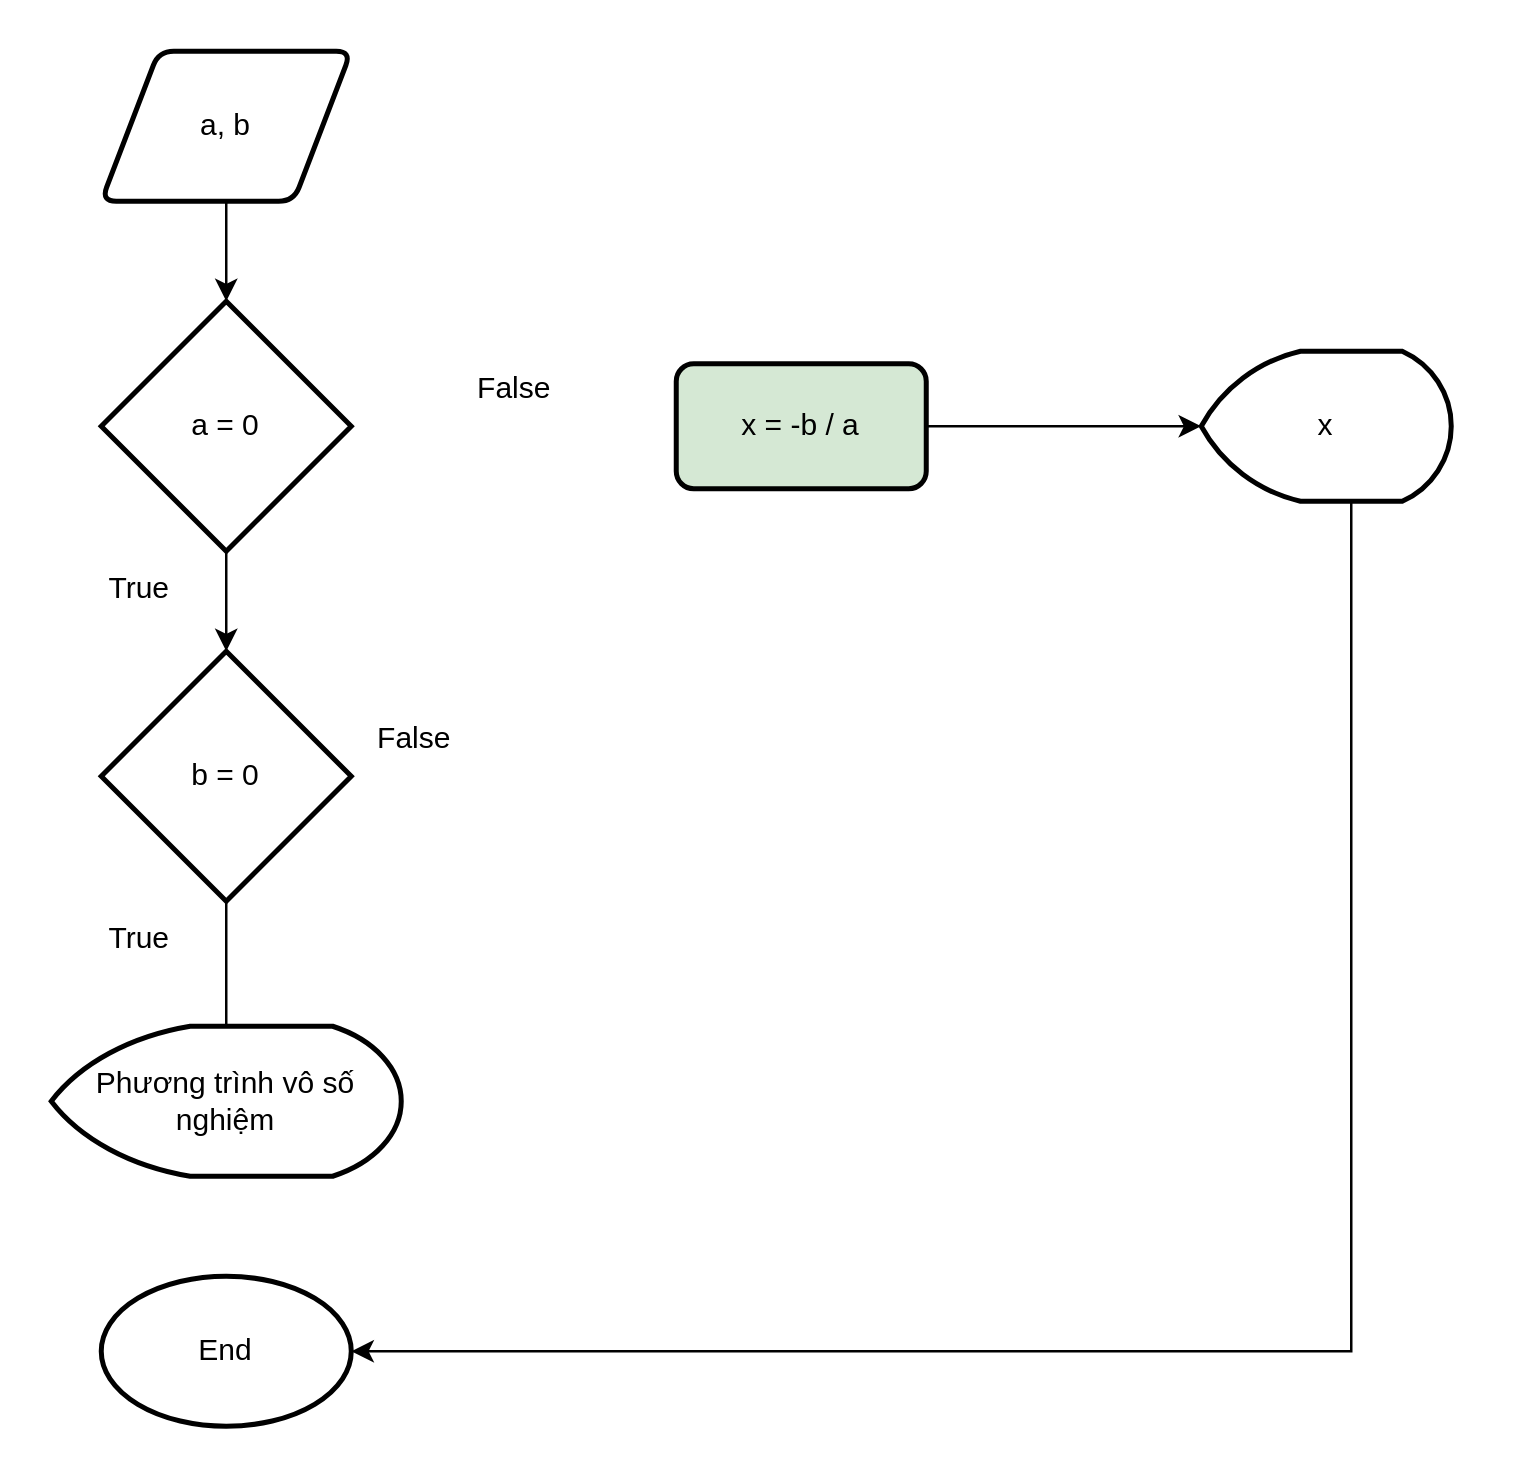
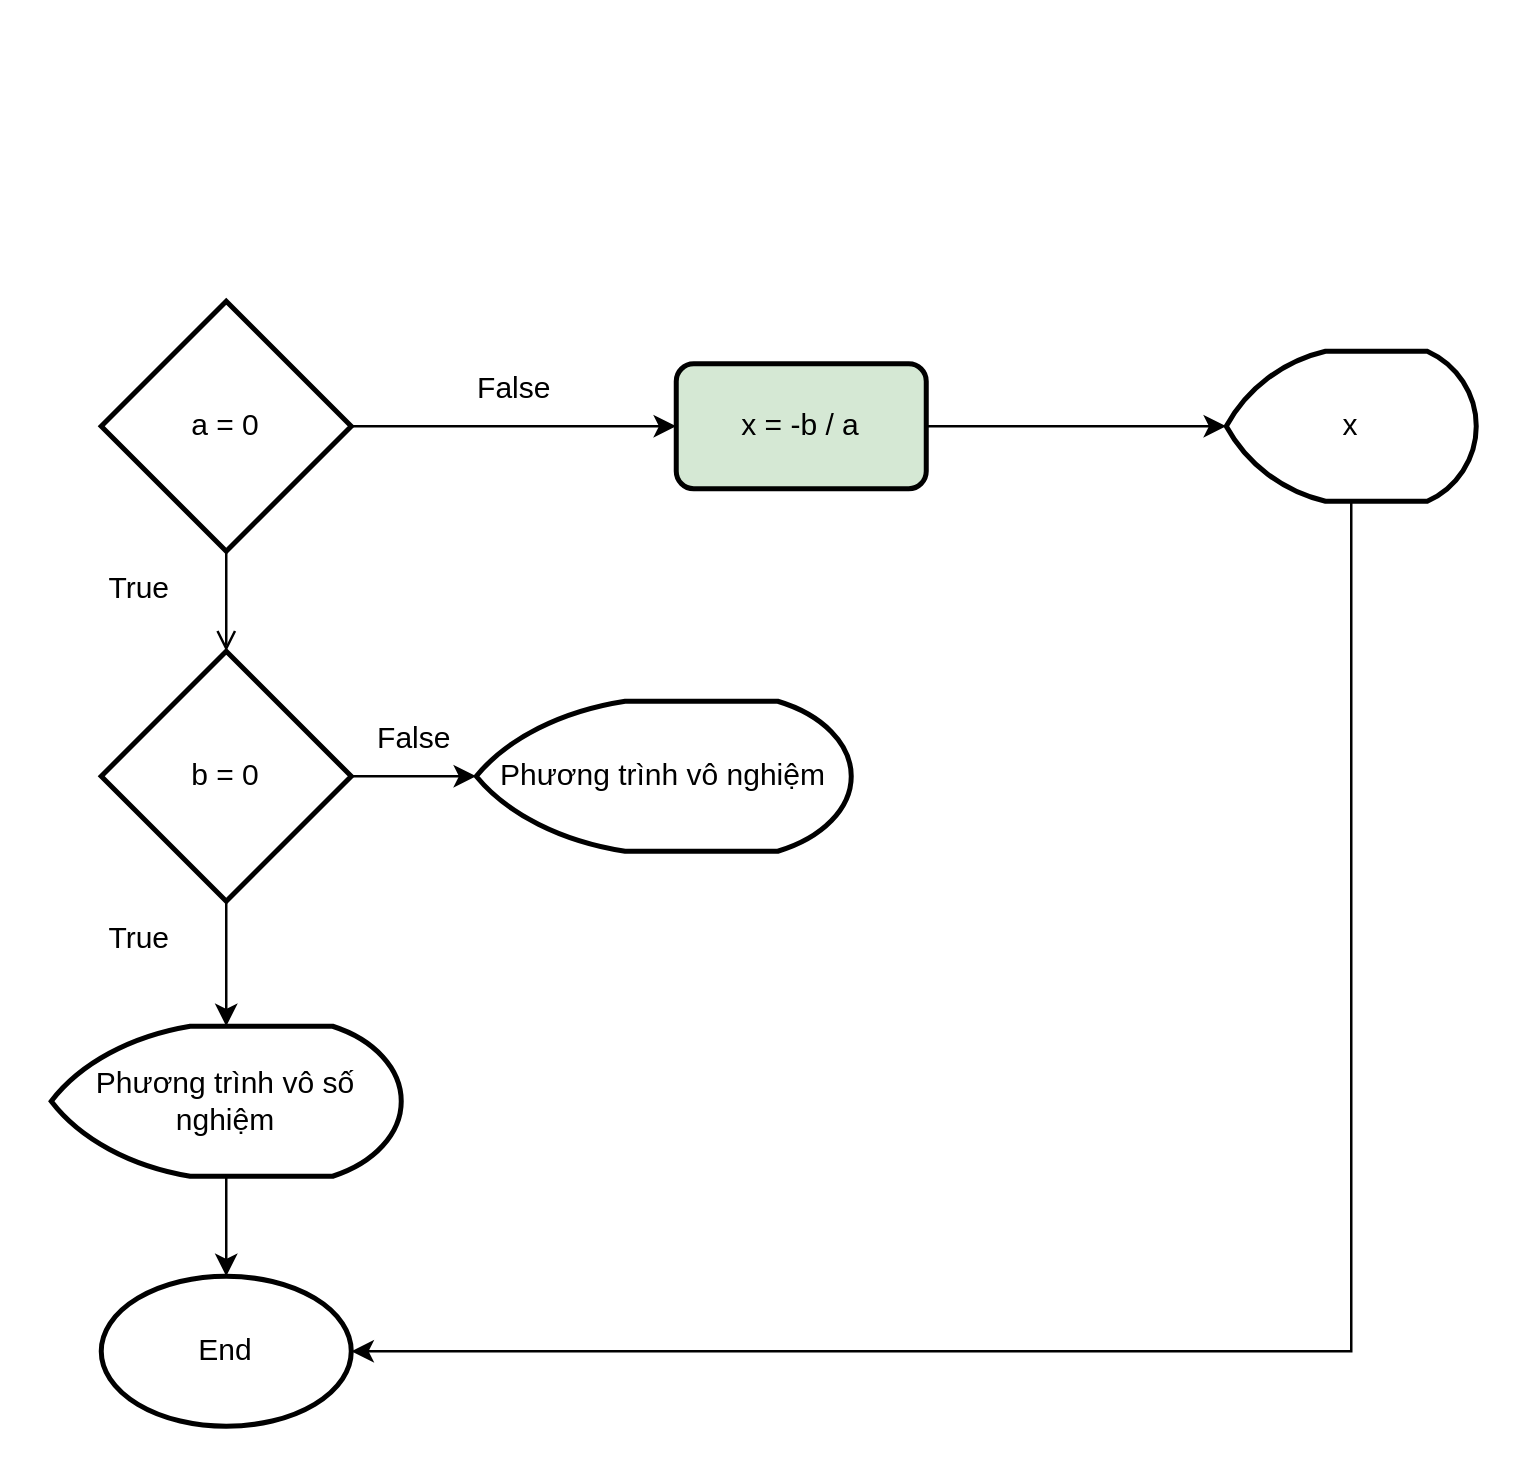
(226, 126) -> none
(226, 243) -> none
none -> (506, 426)
(1326, 426) -> (1351, 426)
(226, 633) -> (226, 637)
none -> (406, 776)
none -> (664, 776)
(226, 1015) -> (226, 1008)
none -> (226, 1218)
